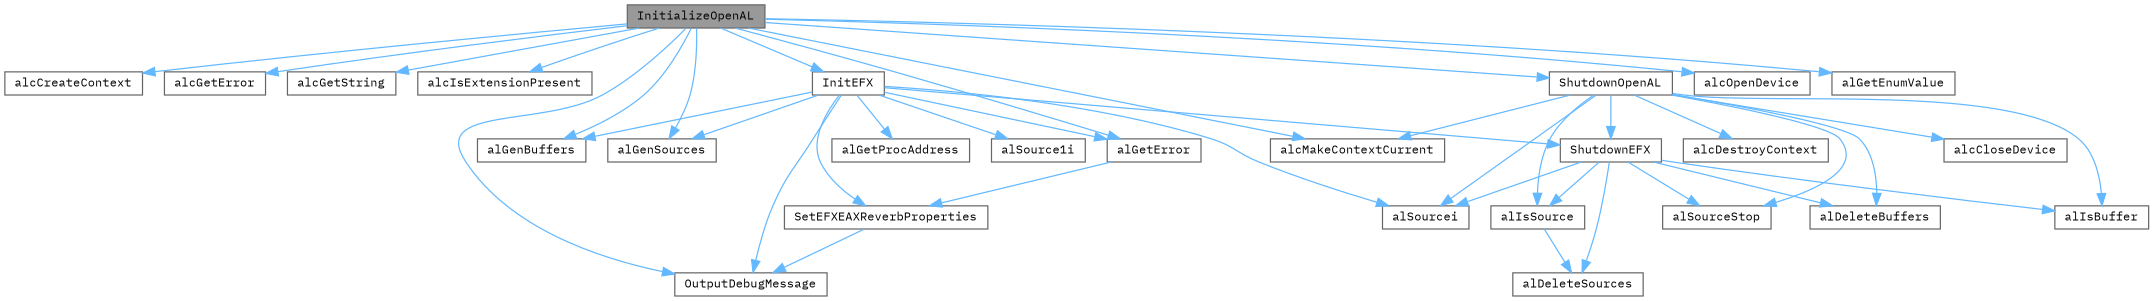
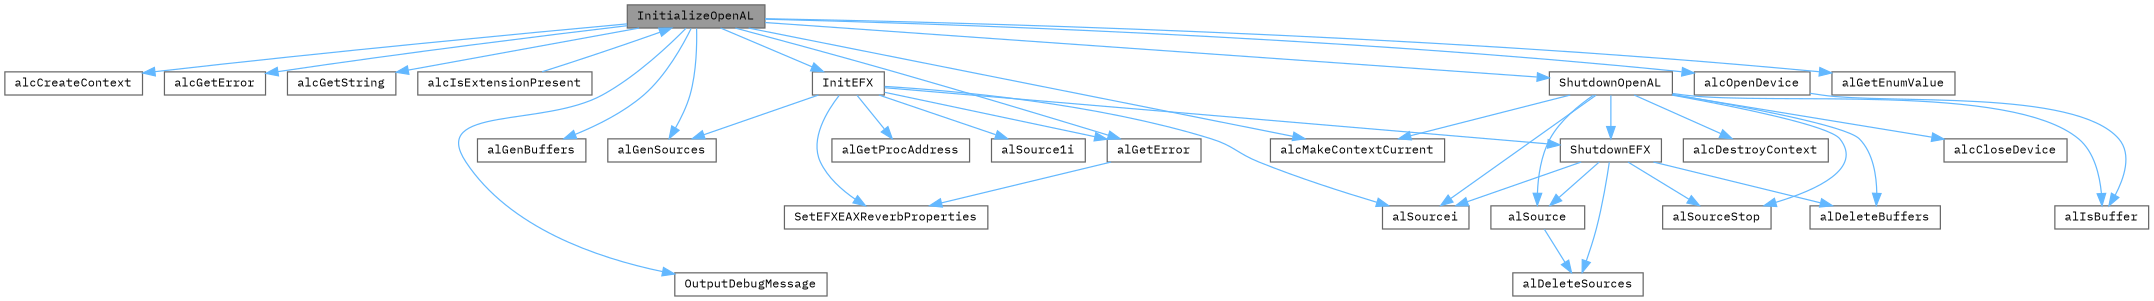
(600, 47) -> (601, 52)
(704, 114) -> none
(790, 174) -> none
(1852, 186) -> (2017, 105)
(1538, 217) -> (1538, 217)
(824, 248) -> none
